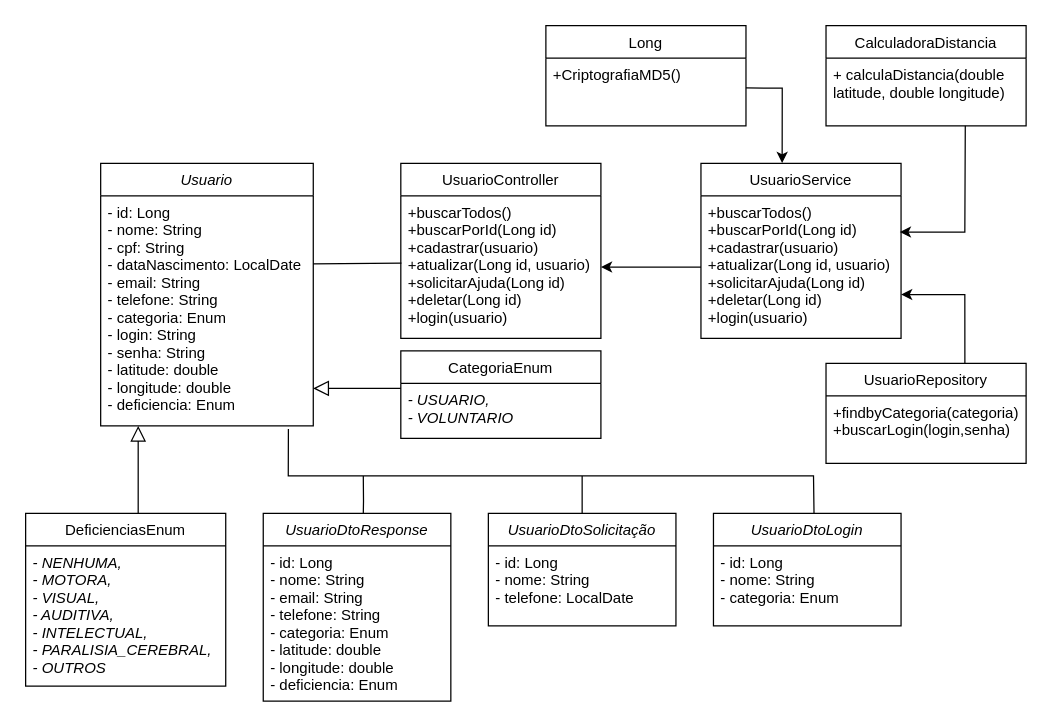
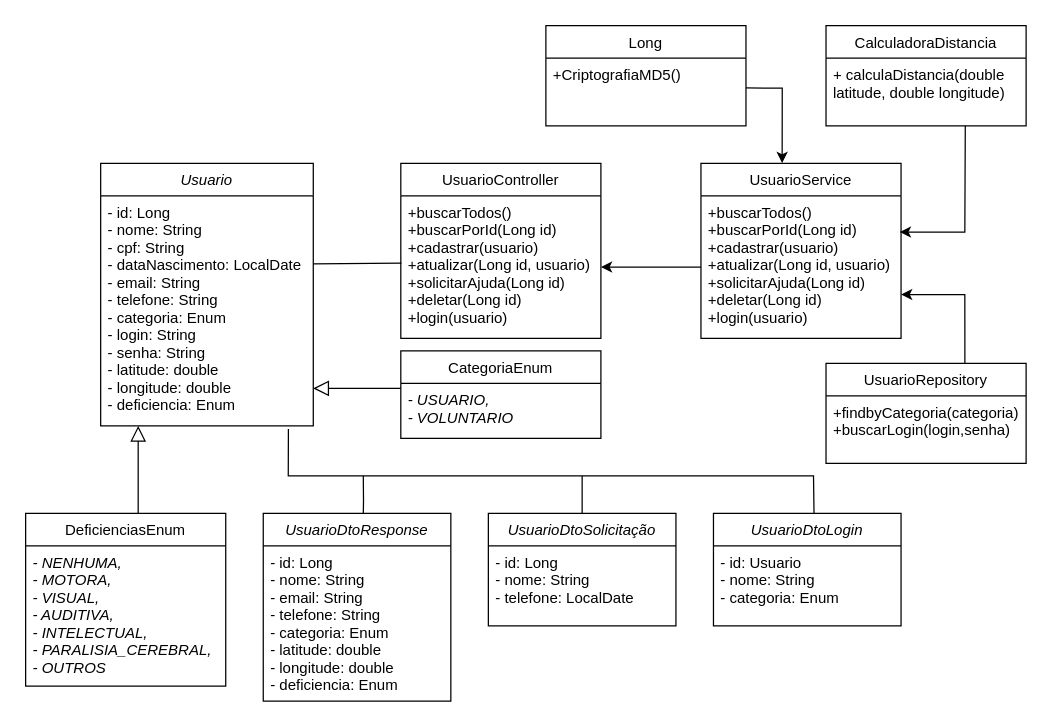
(754, 563) -> (765, 563)
